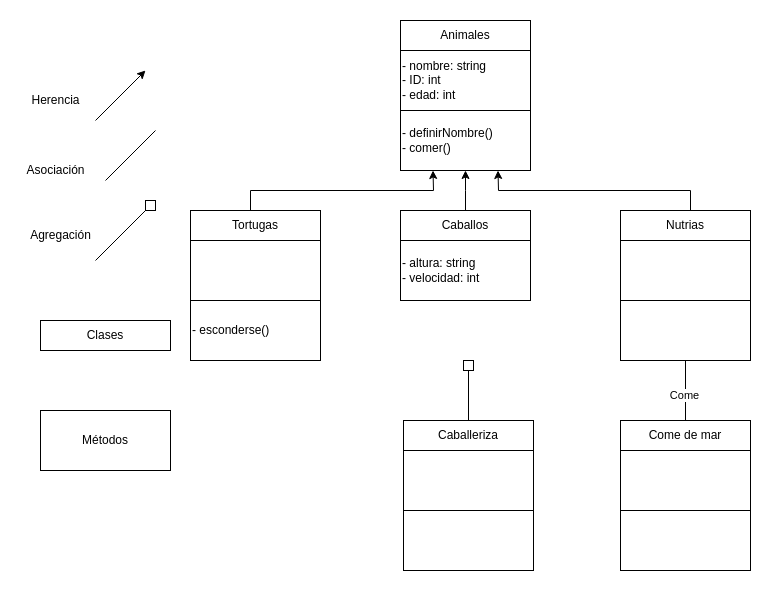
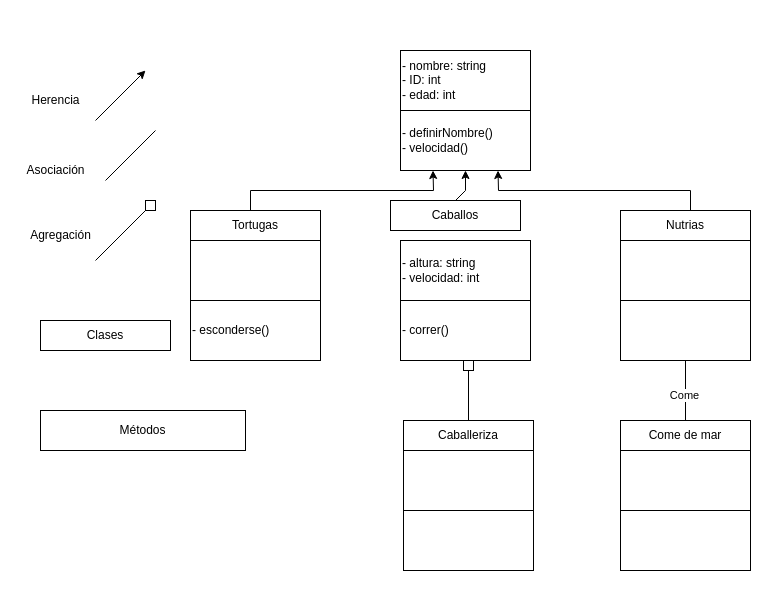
(466, 36) -> none
(455, 141) -> (455, 141)
(466, 226) -> (456, 216)
none -> (466, 331)
(106, 441) -> (143, 431)
